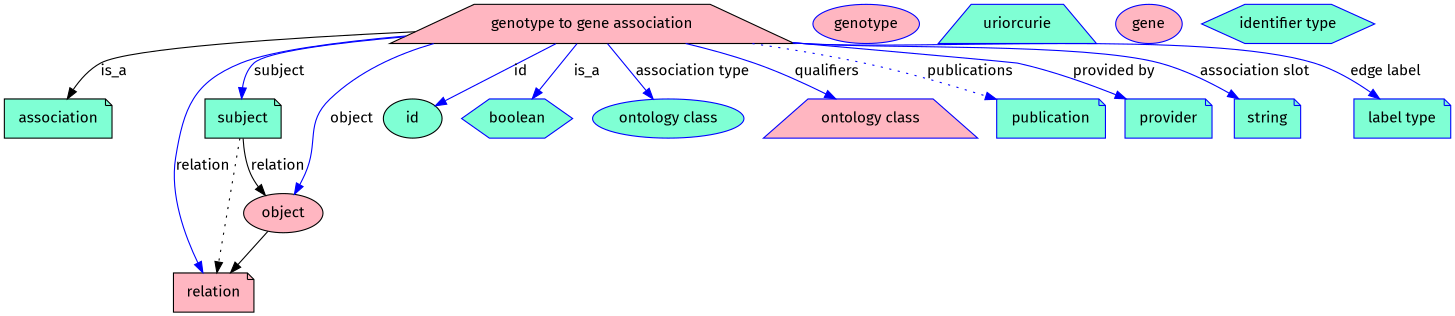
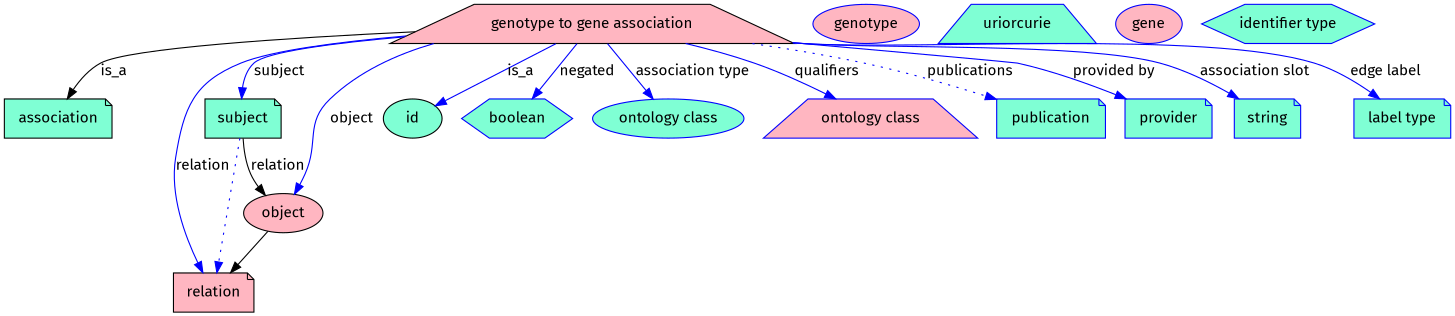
(521, 71) -> (521, 71)
(587, 71) -> (587, 71)
(229, 200) -> (229, 200)
